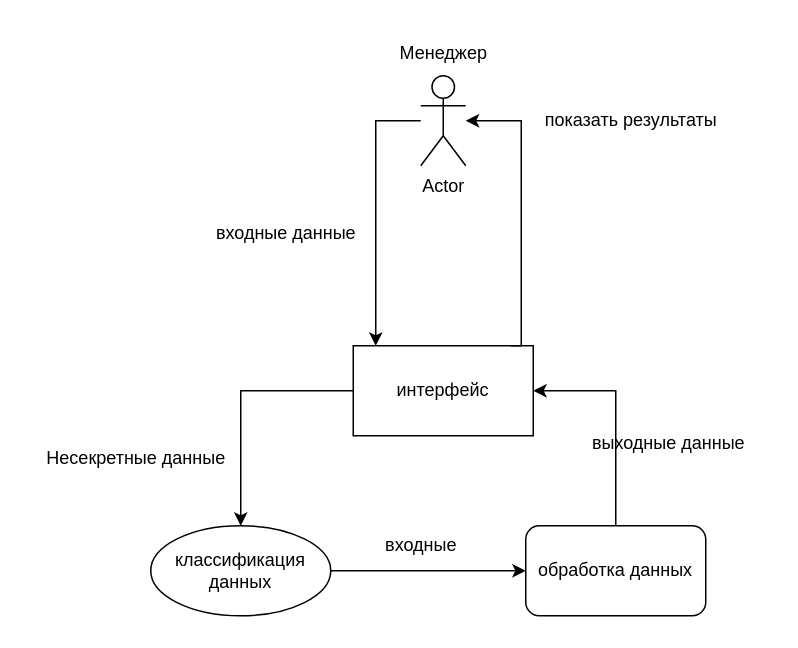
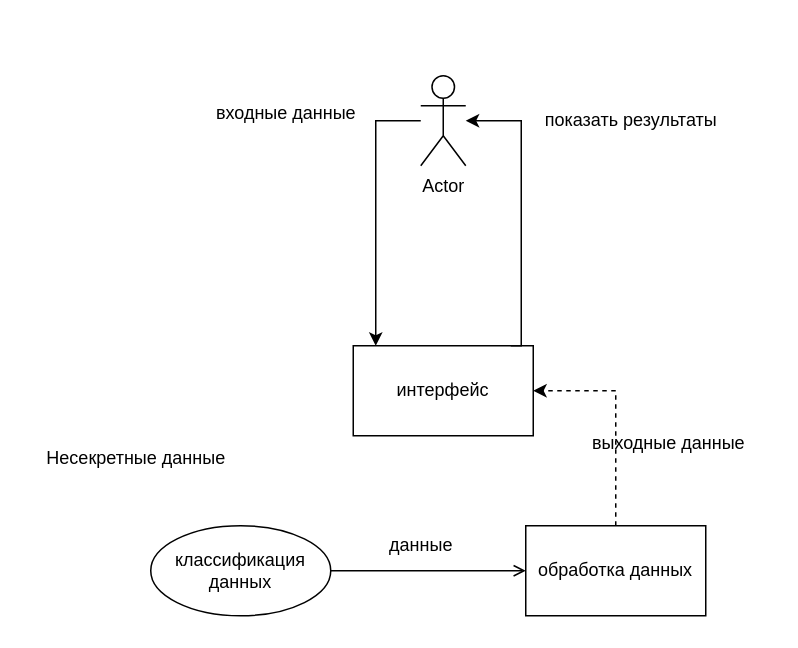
(443, 53) -> none
(286, 233) -> (286, 113)
(241, 397) -> none
(616, 421) -> (616, 421)
(422, 545) -> (422, 545)
(514, 571) -> (516, 571)
(616, 571) -> (616, 571)
